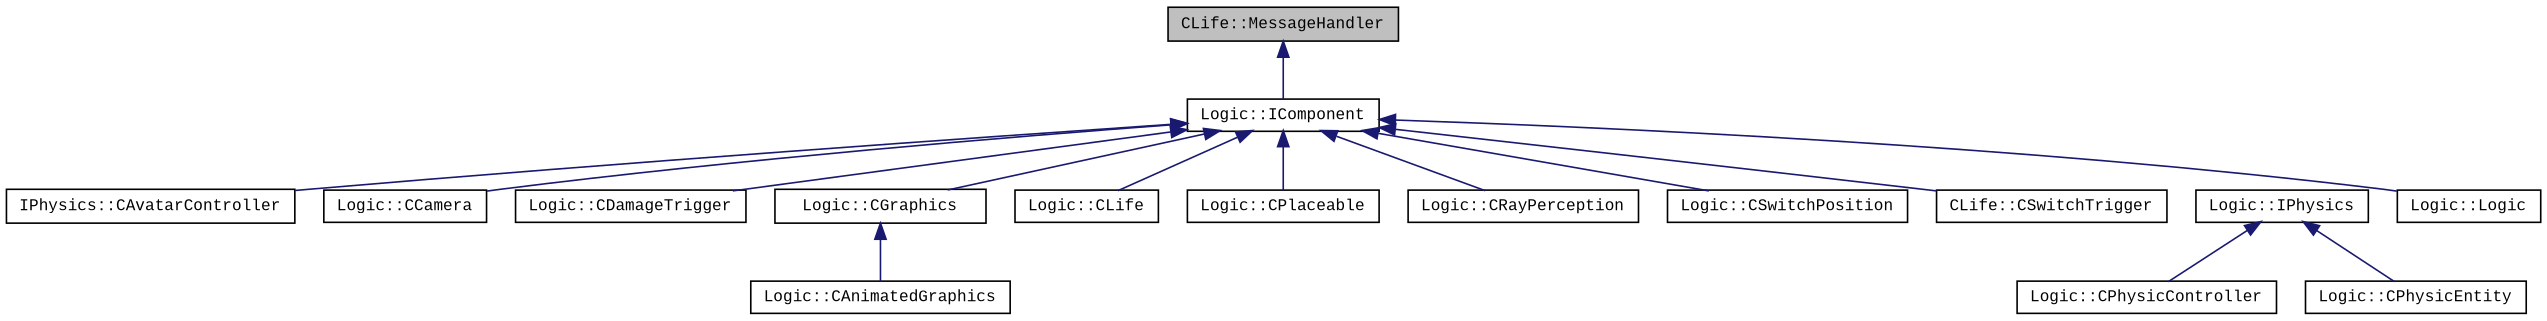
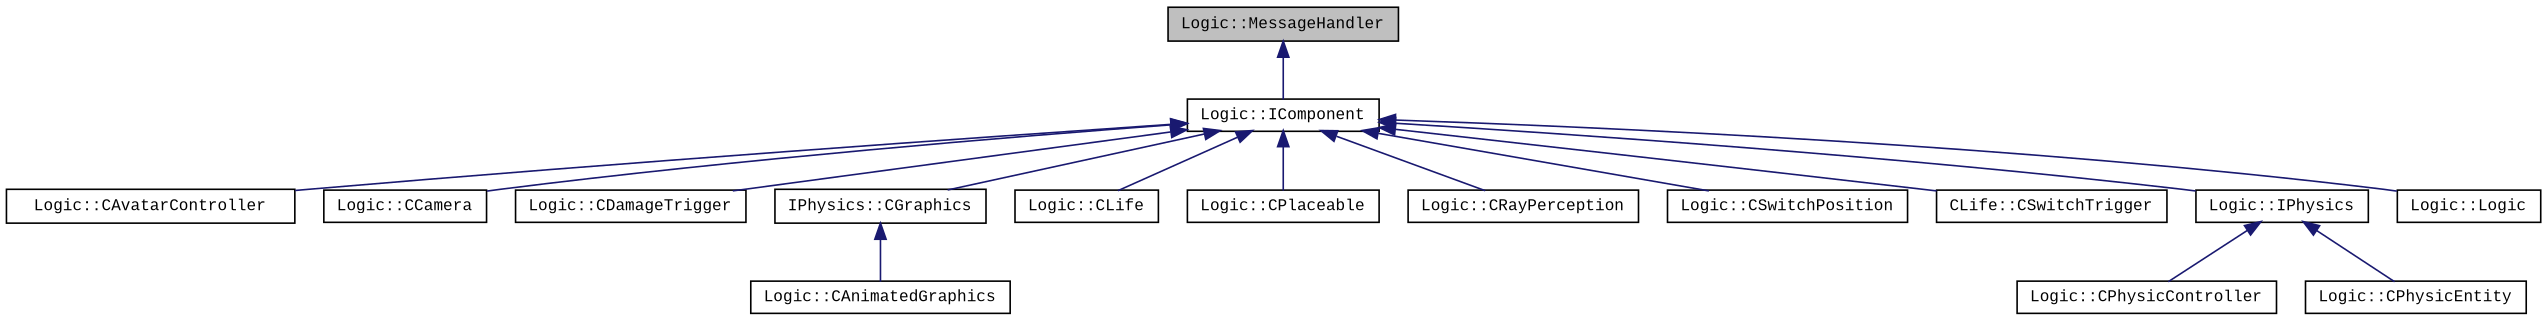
(1283, 24) -> (1283, 24)
none -> (1796, 152)
(151, 206) -> (151, 206)
(880, 206) -> (880, 206)
